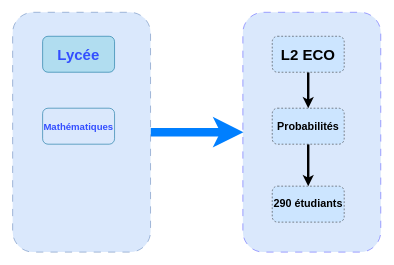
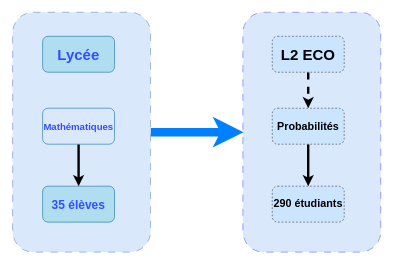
(308, 88) -> (308, 88)
none -> (78, 162)
none -> (78, 204)
